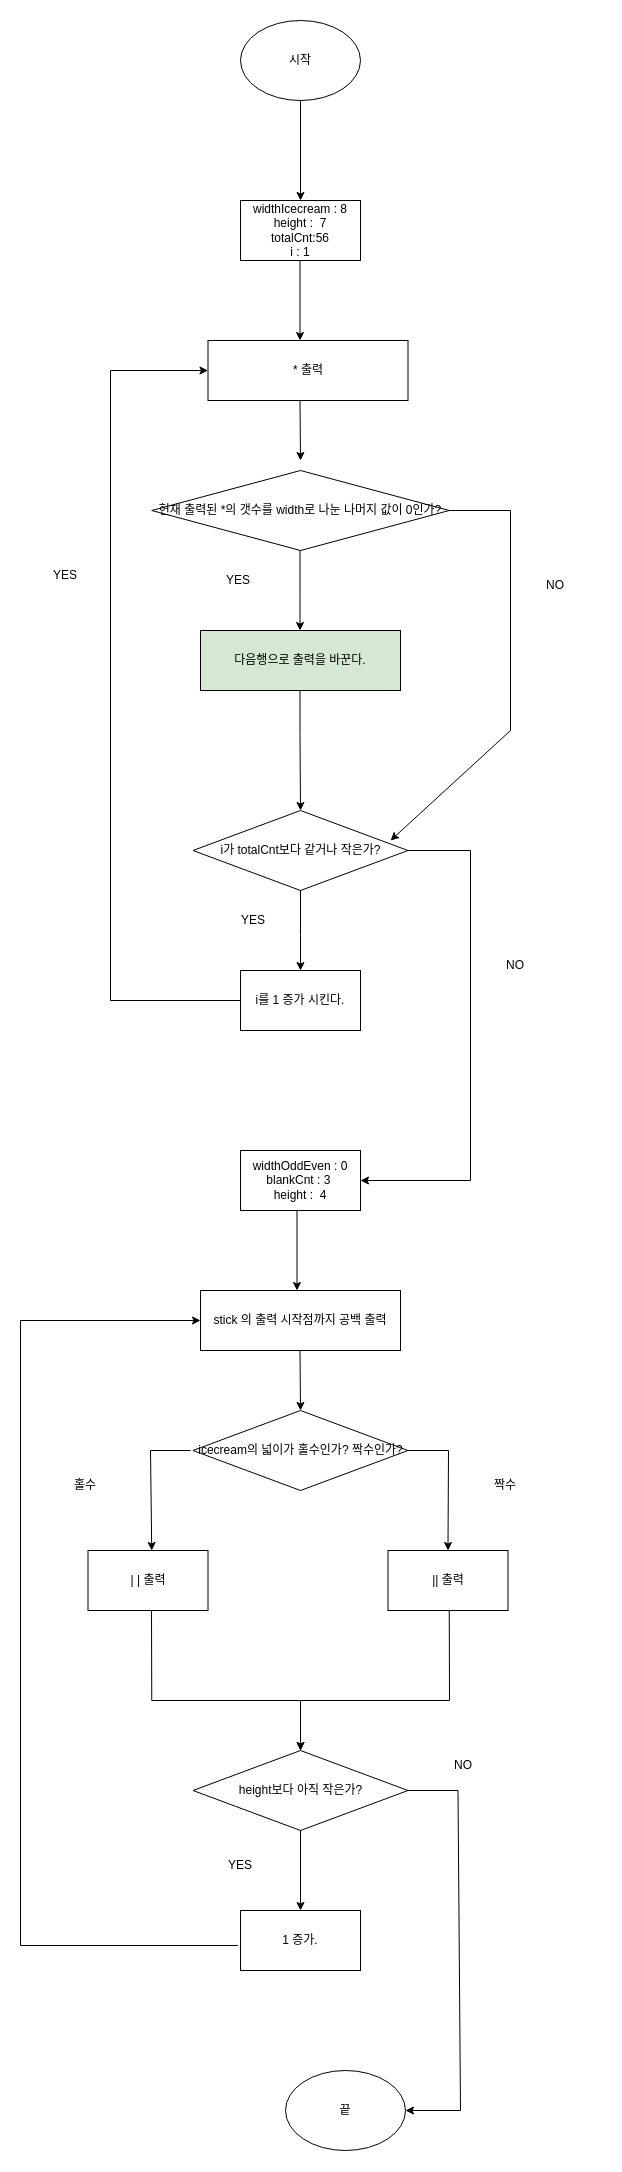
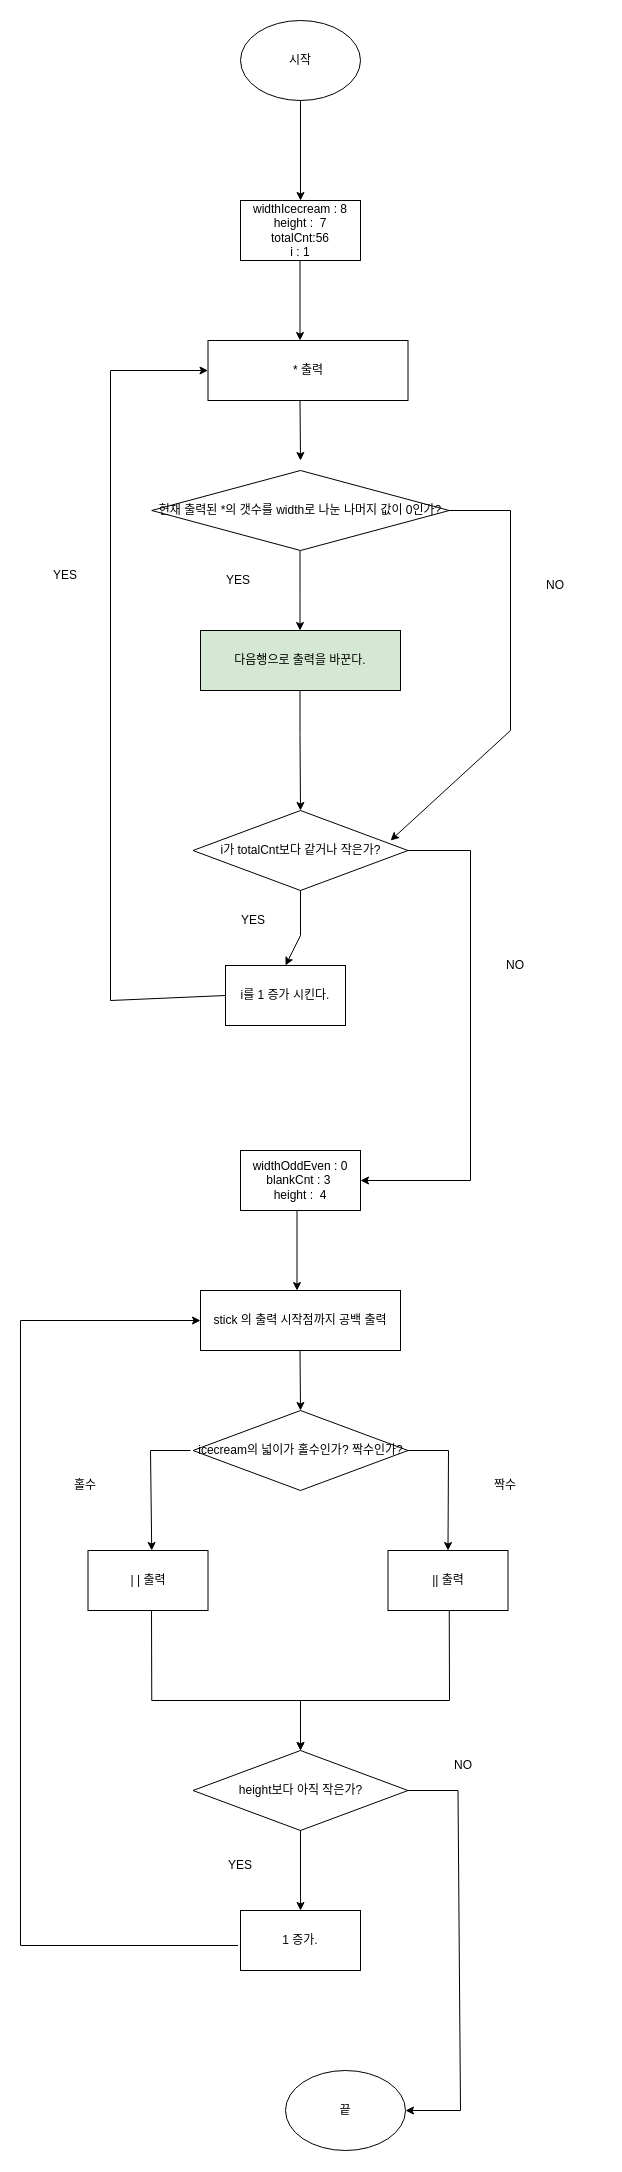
(301, 1001) -> (286, 996)
